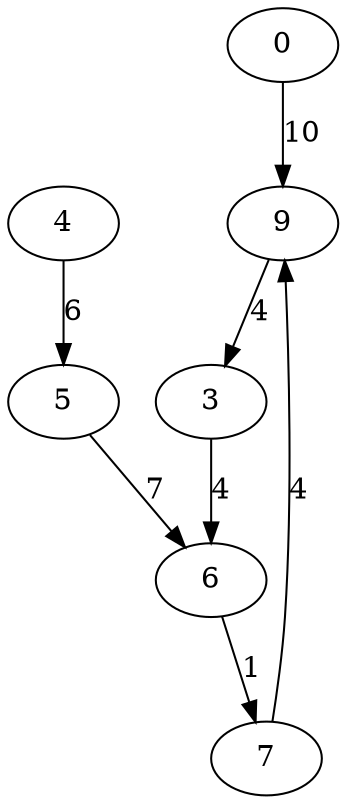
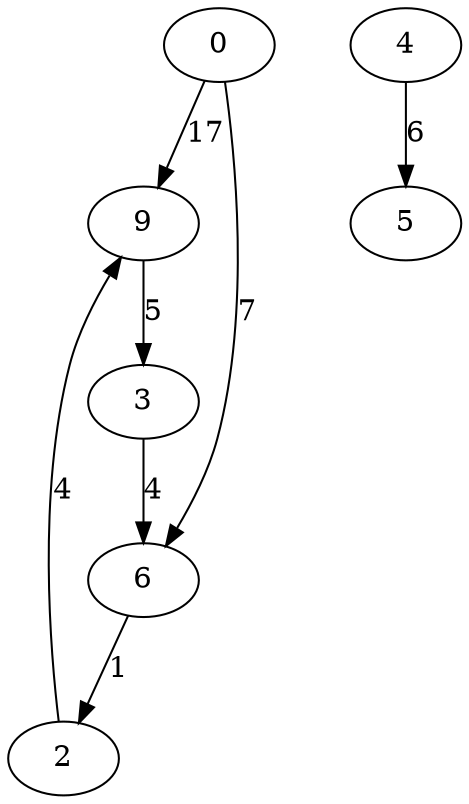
(302, 134) -> (206, 134)
(260, 313) -> (154, 313)
(131, 483) -> (236, 310)
(266, 758) -> (64, 758)
